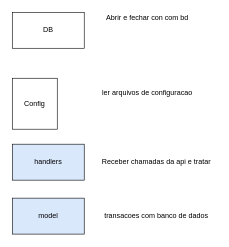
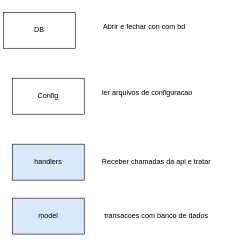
(147, 18) -> (144, 27)
(48, 30) -> (39, 30)
(35, 104) -> (48, 96)
